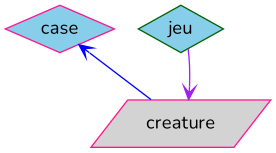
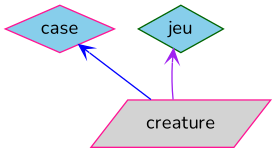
(190, 68) -> (172, 81)
